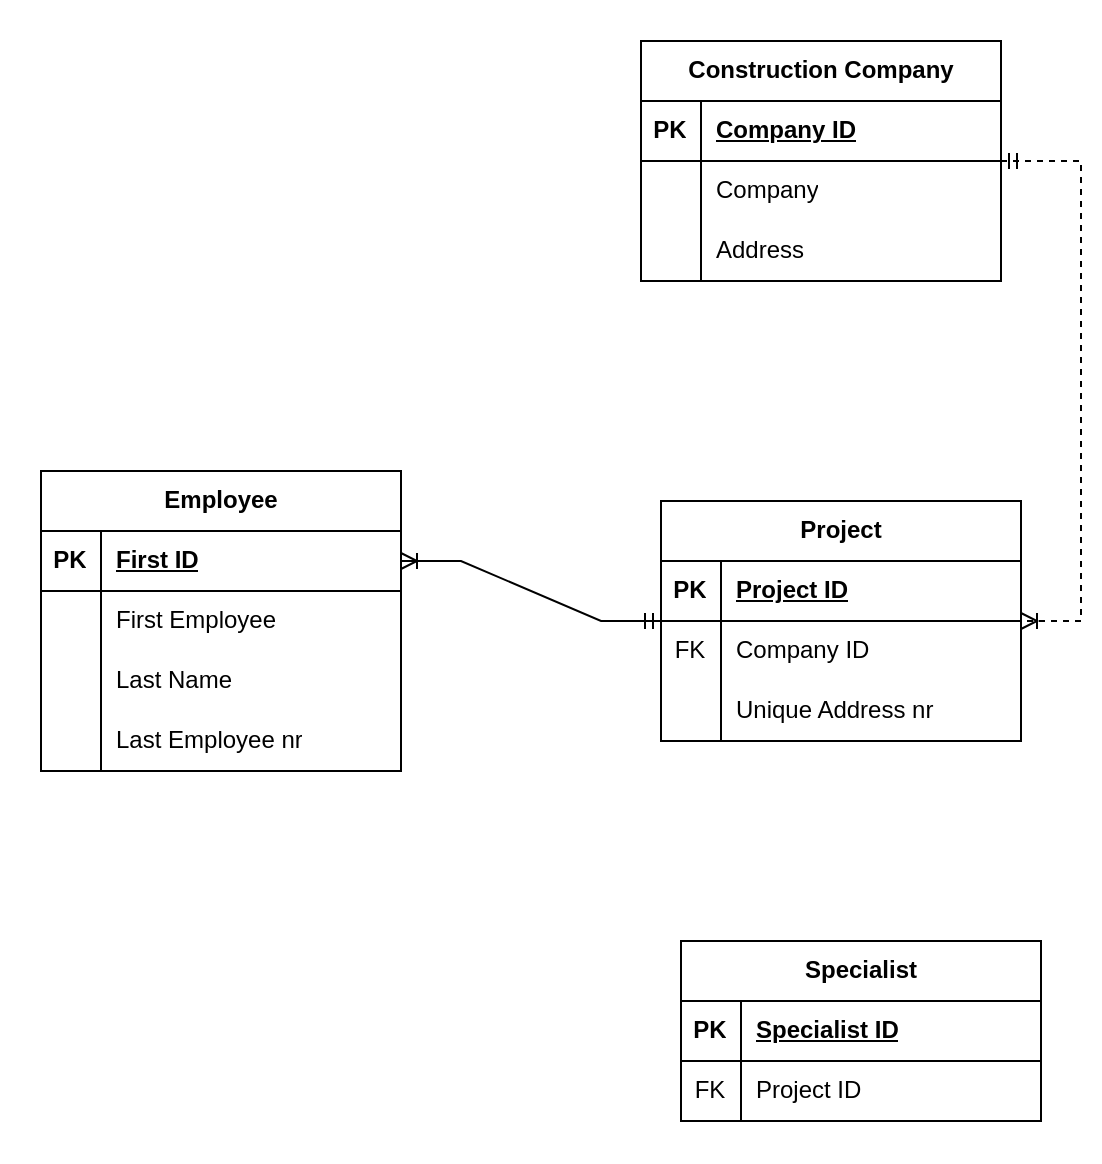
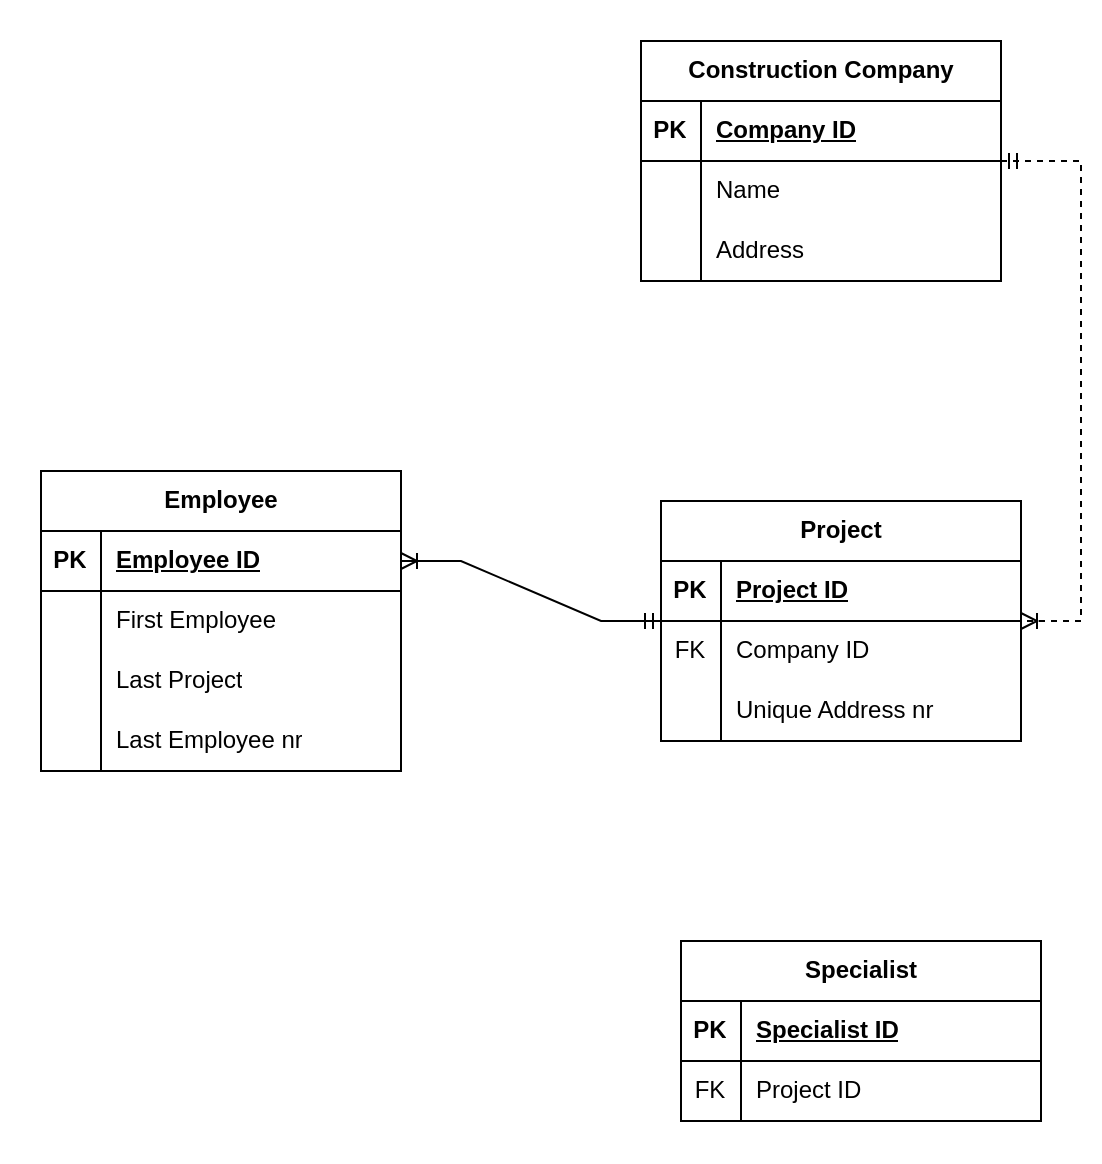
(764, 191) -> (744, 191)
(165, 561) -> (185, 561)
(174, 681) -> (195, 681)
